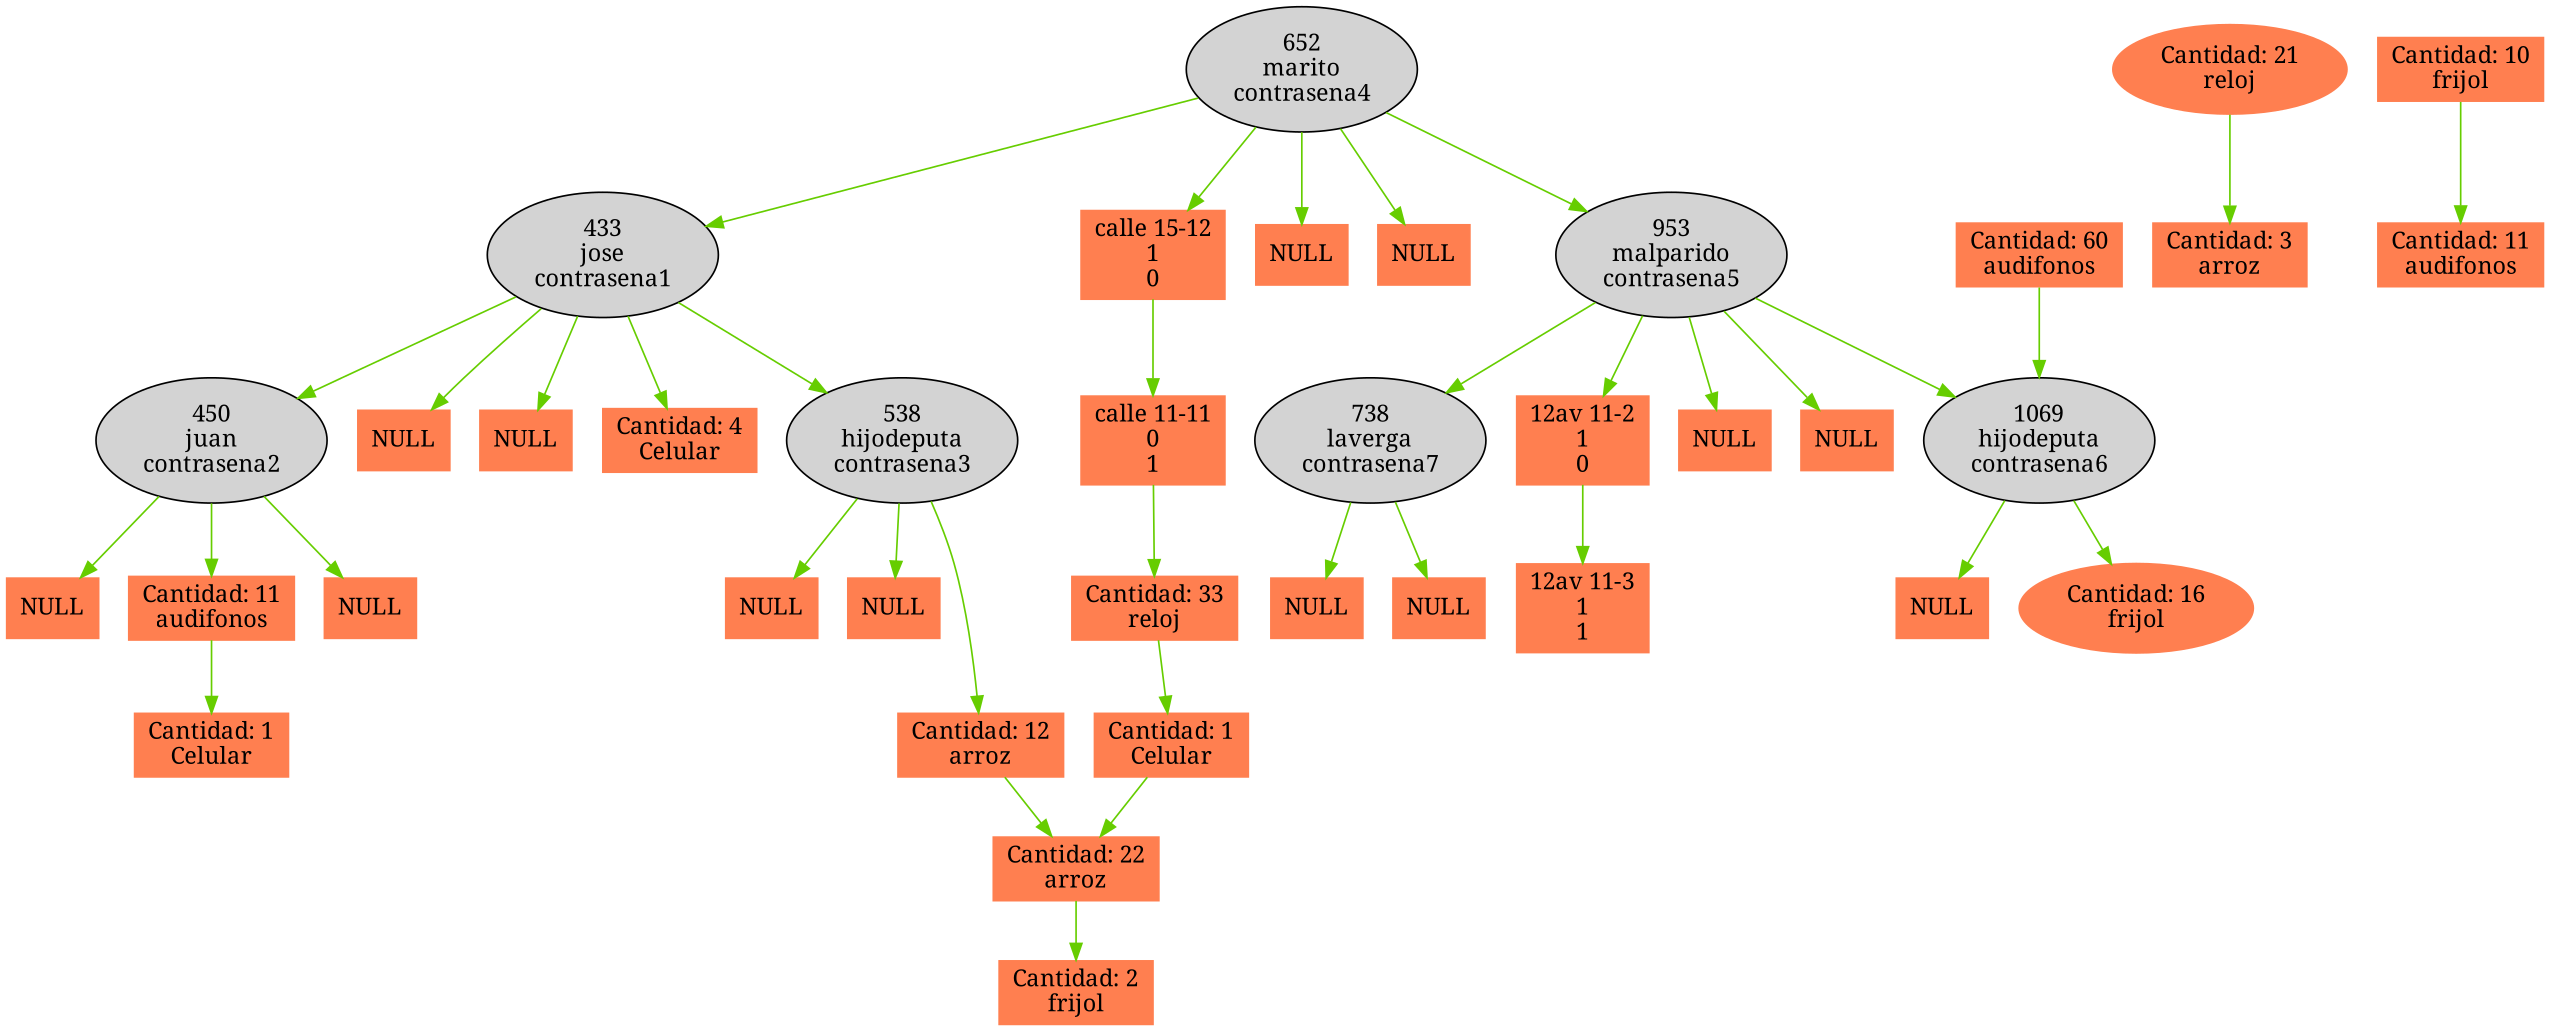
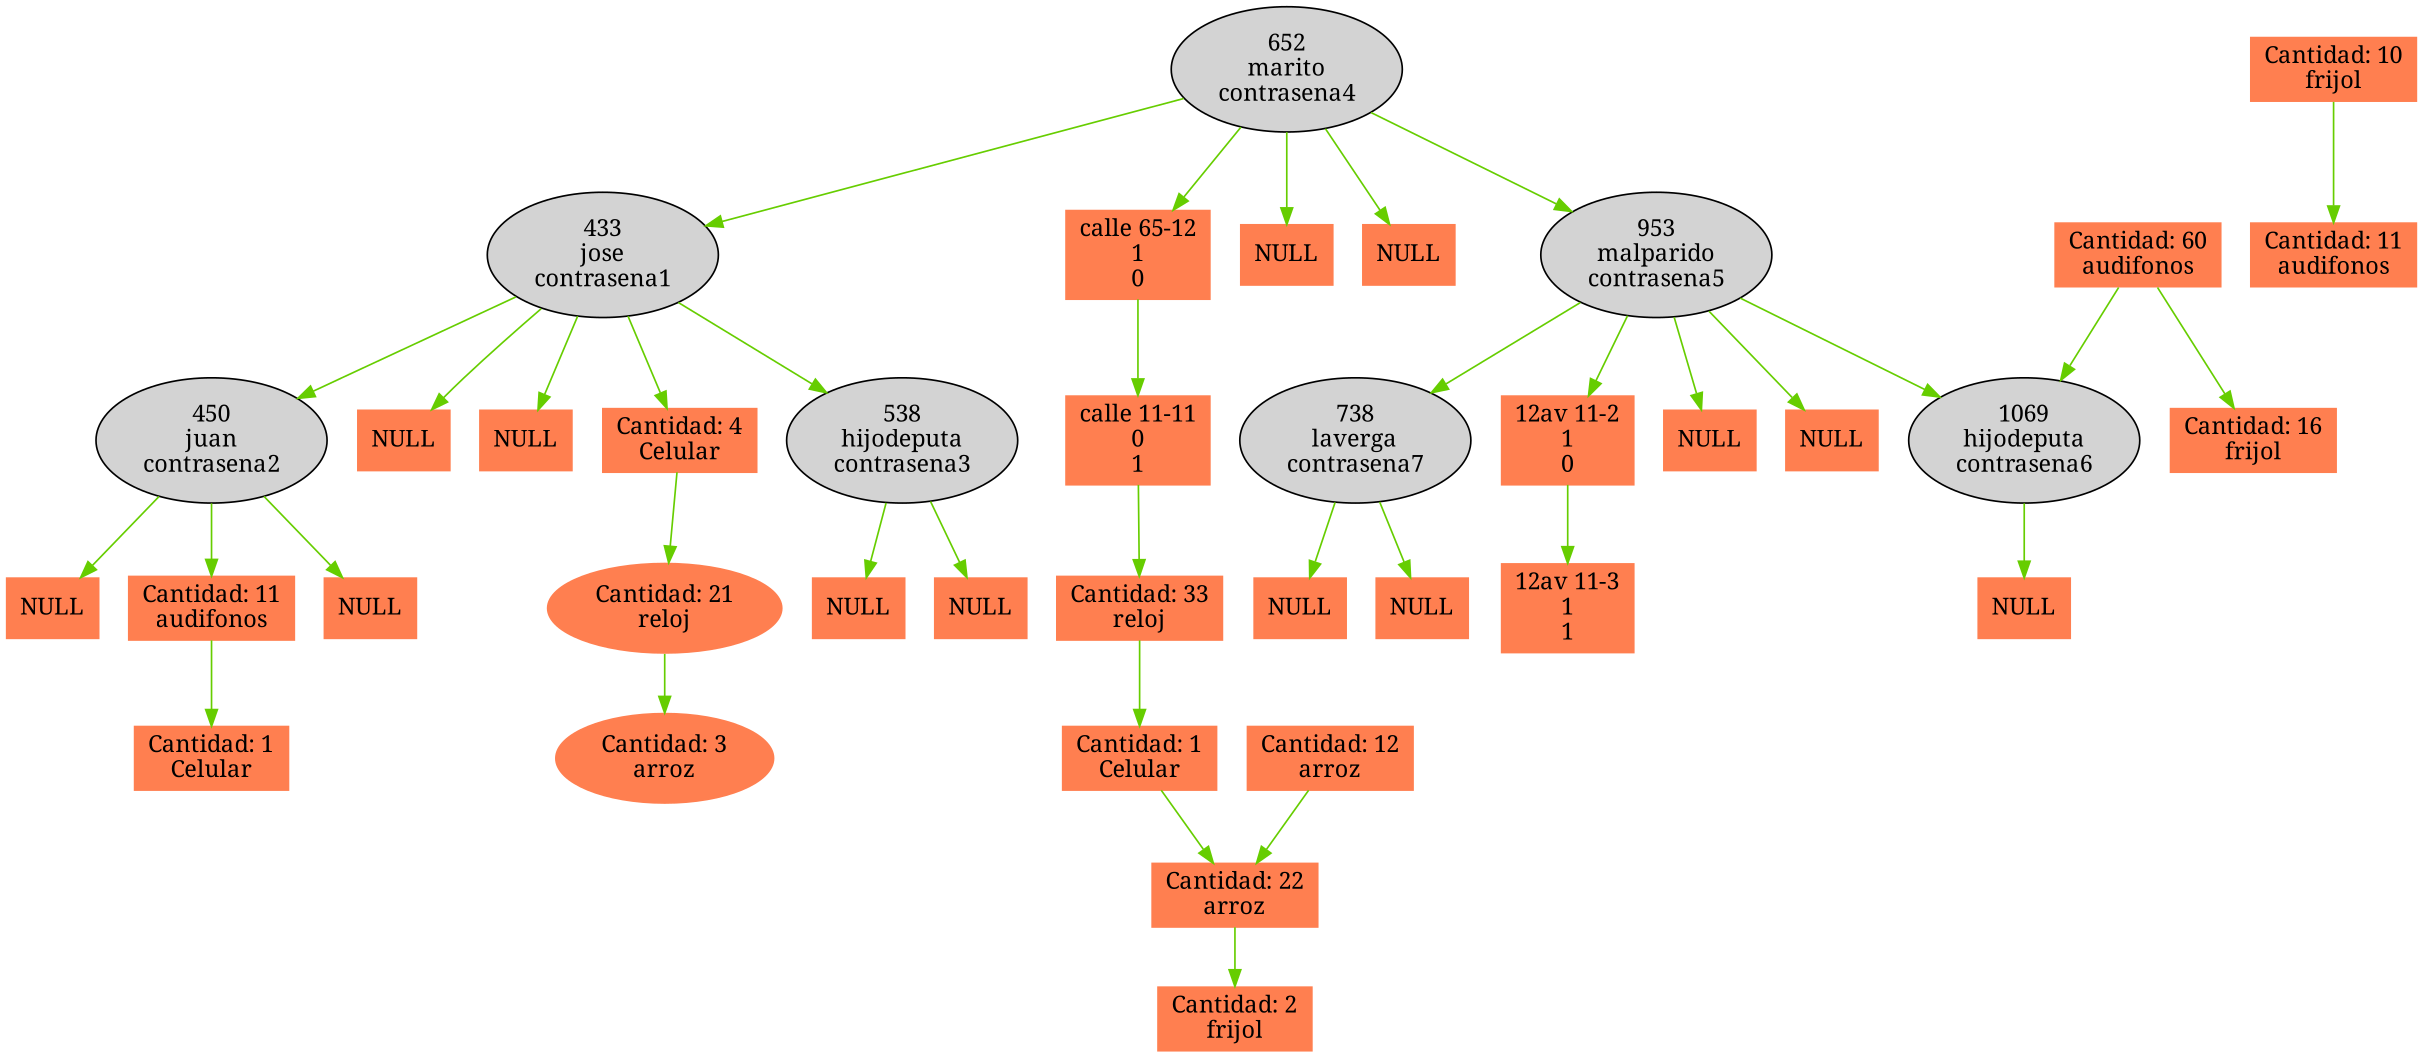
(1153, 255) -> (1138, 255)
(2230, 255) -> (665, 758)
none -> (674, 509)
(2088, 525) -> (2191, 341)
(962, 597) -> none
(2136, 608) -> (2253, 440)
